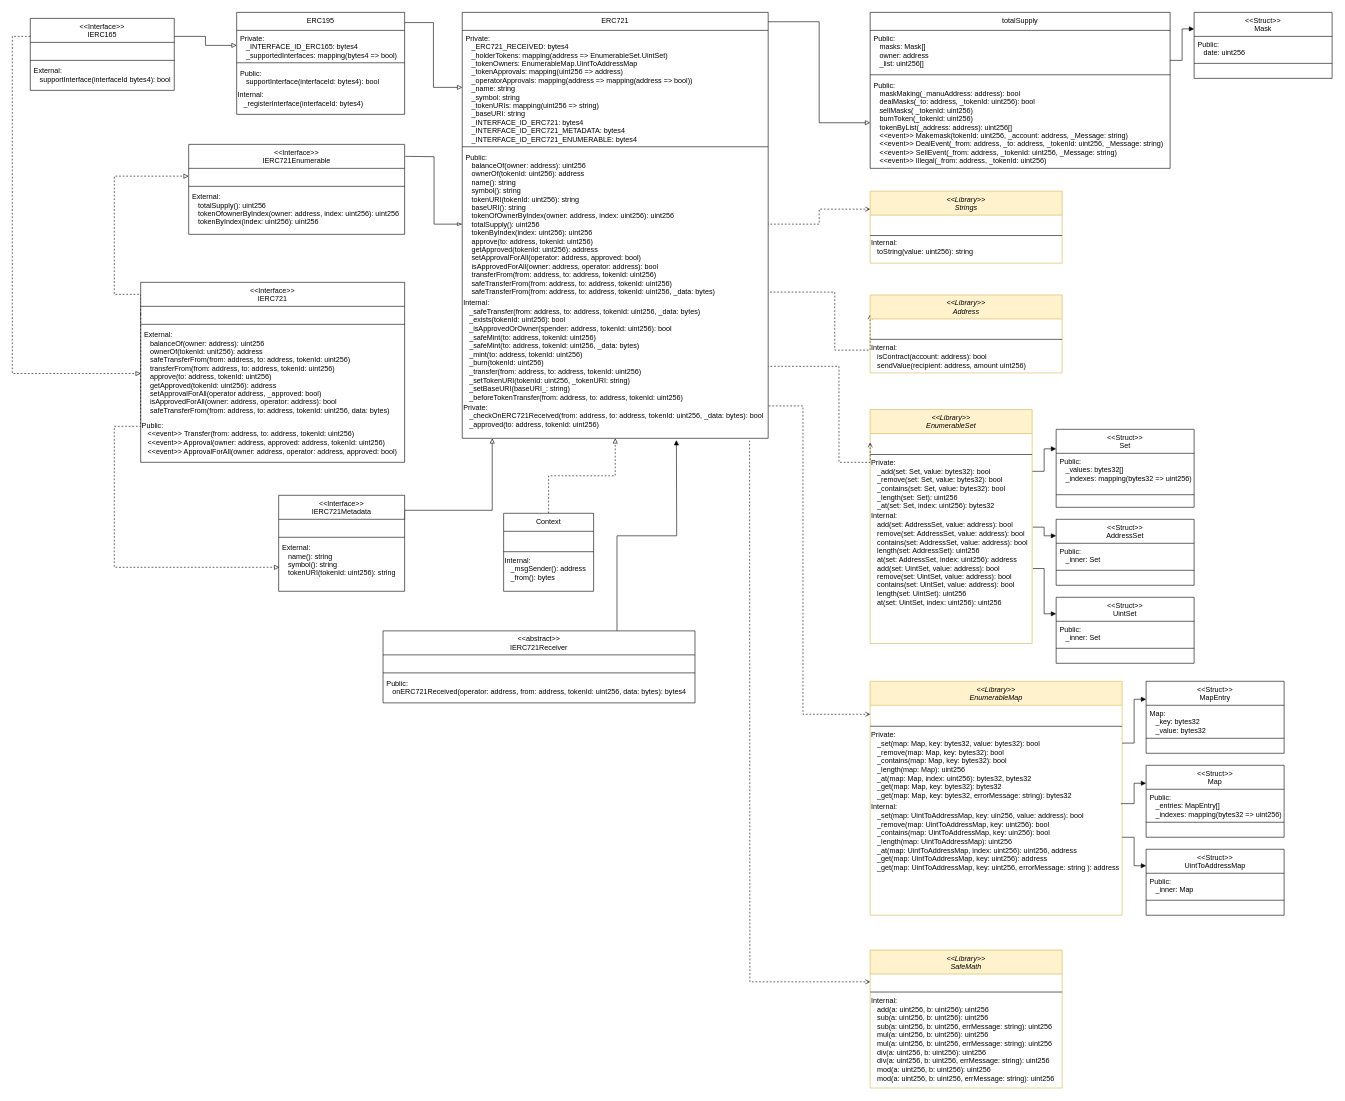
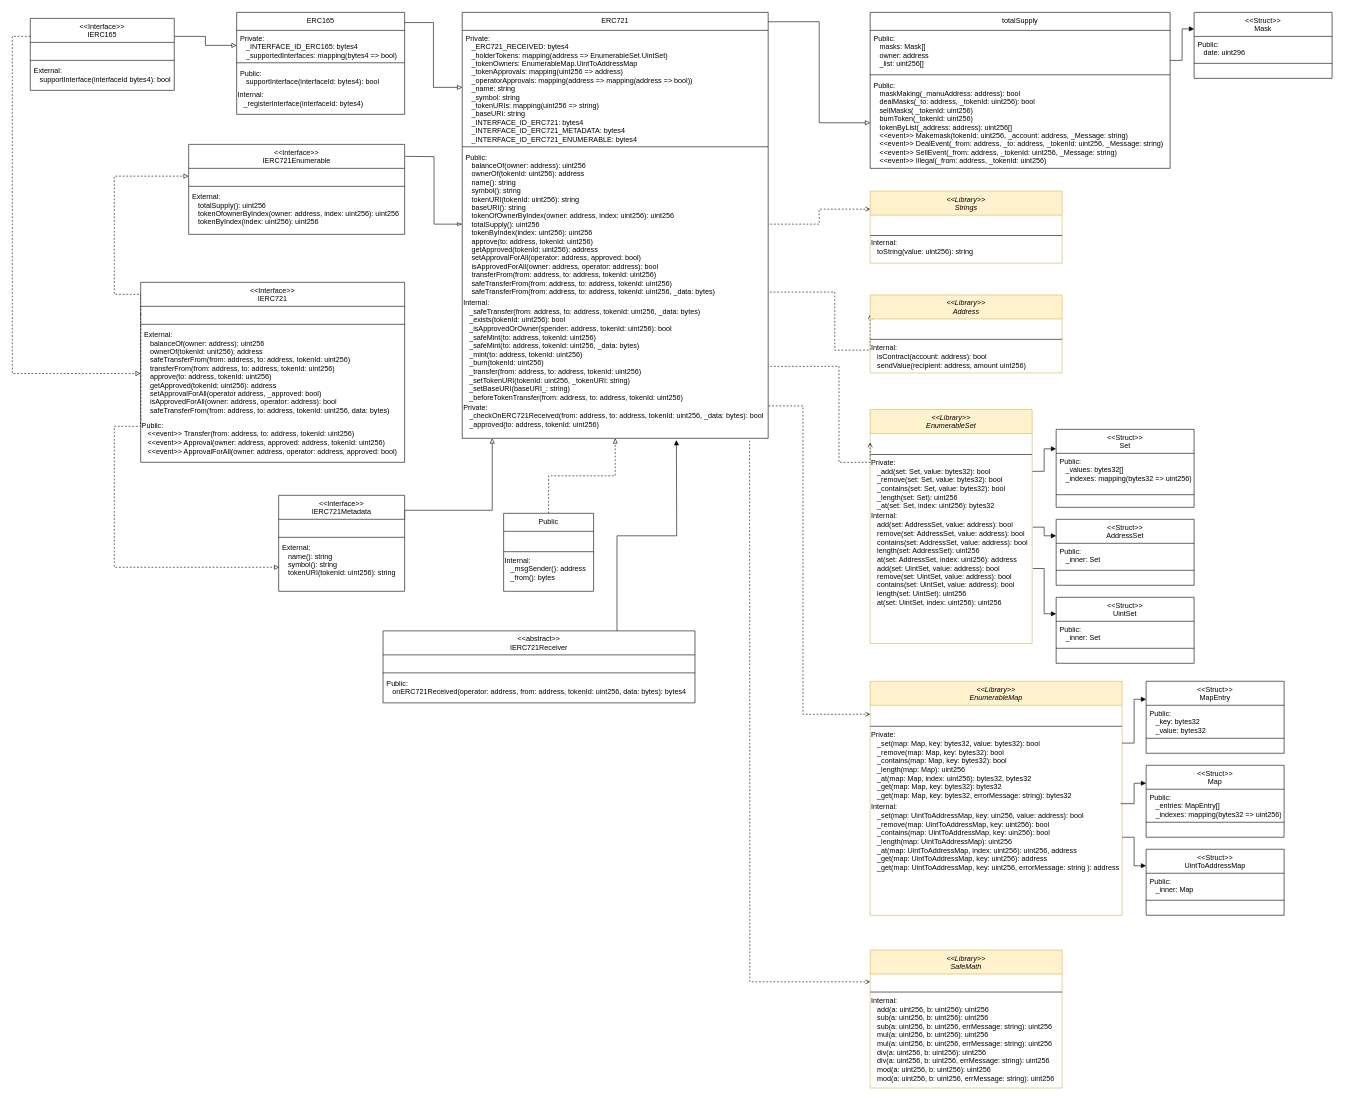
(320, 20) -> (320, 20)
(1209, 44) -> (1209, 44)
(548, 521) -> (548, 521)
(1157, 713) -> (1161, 713)
